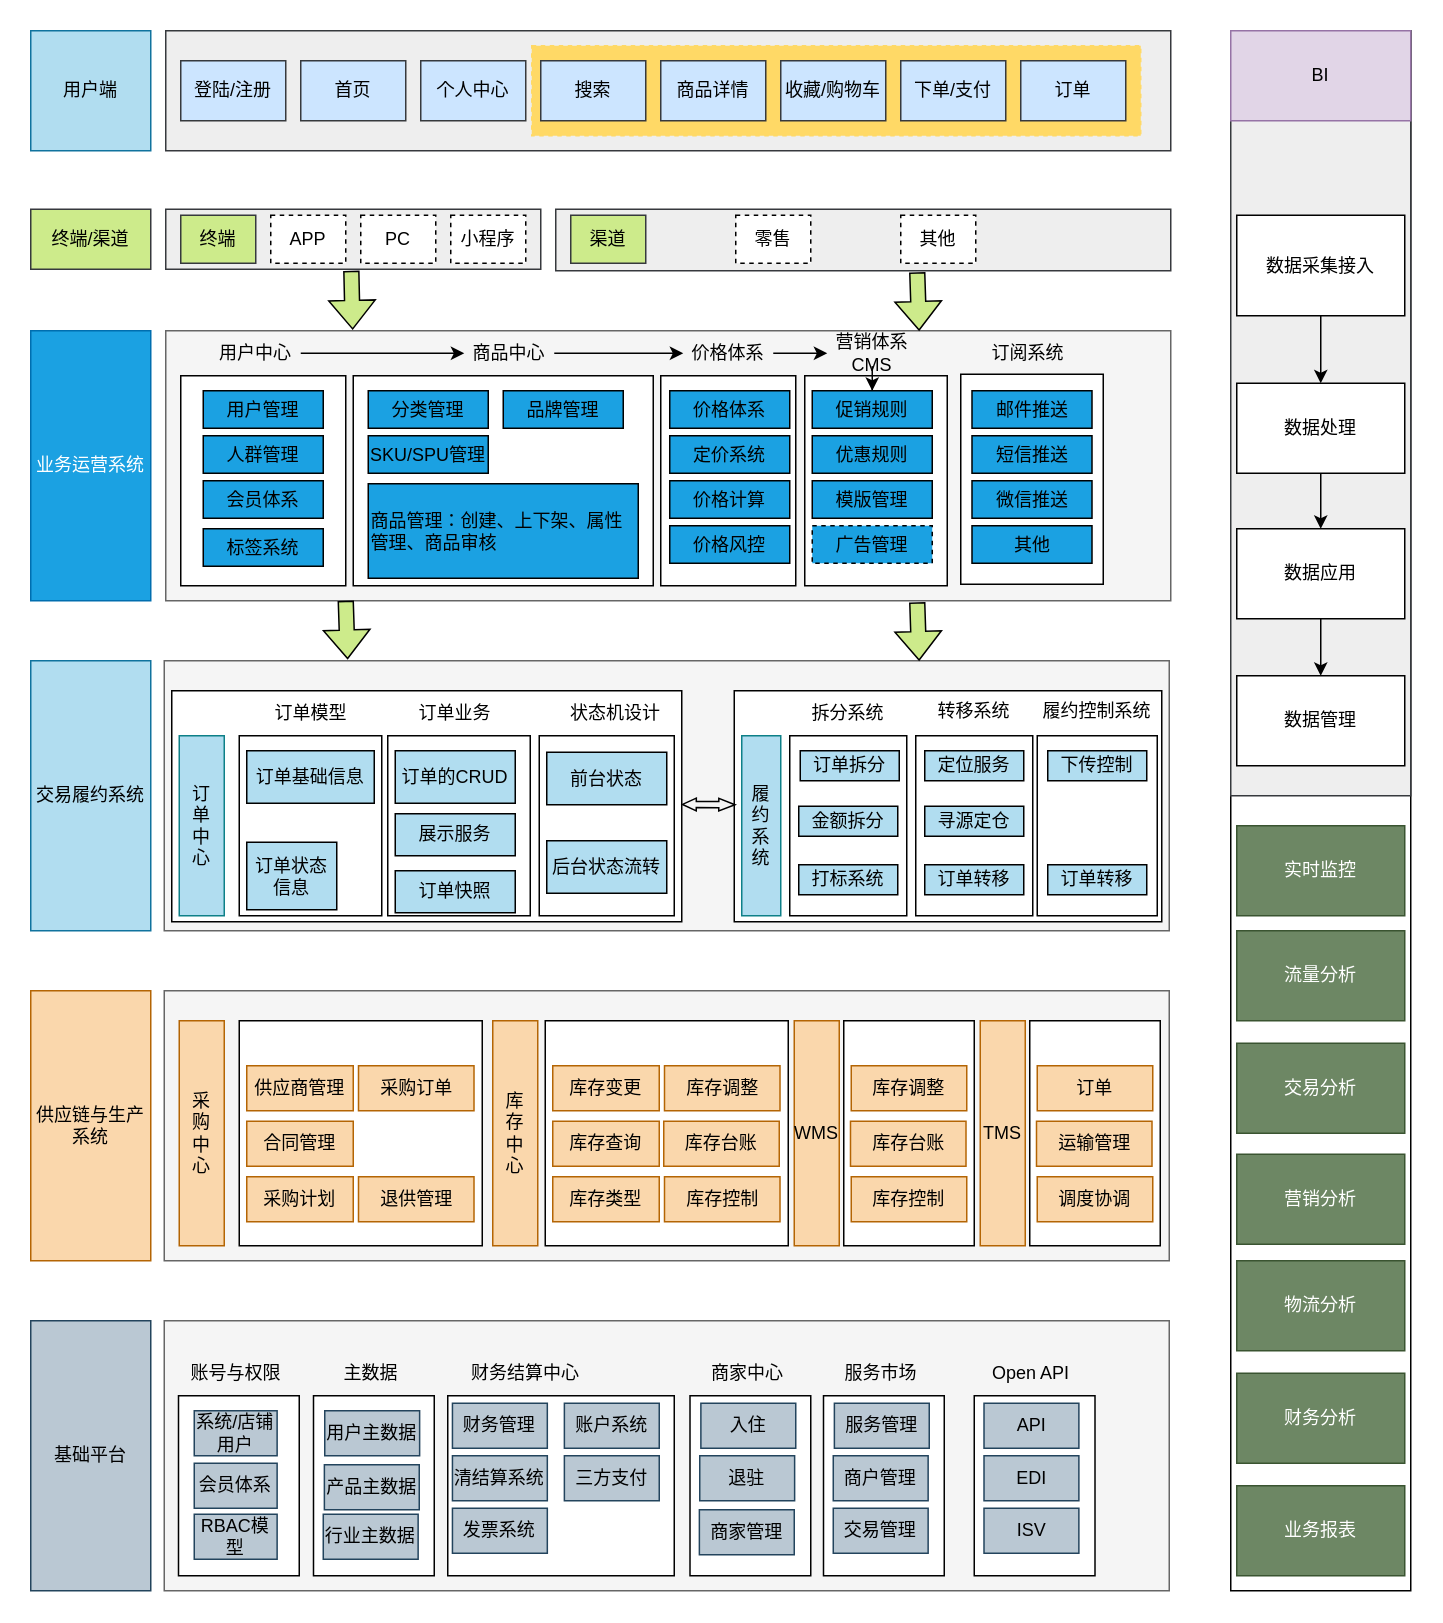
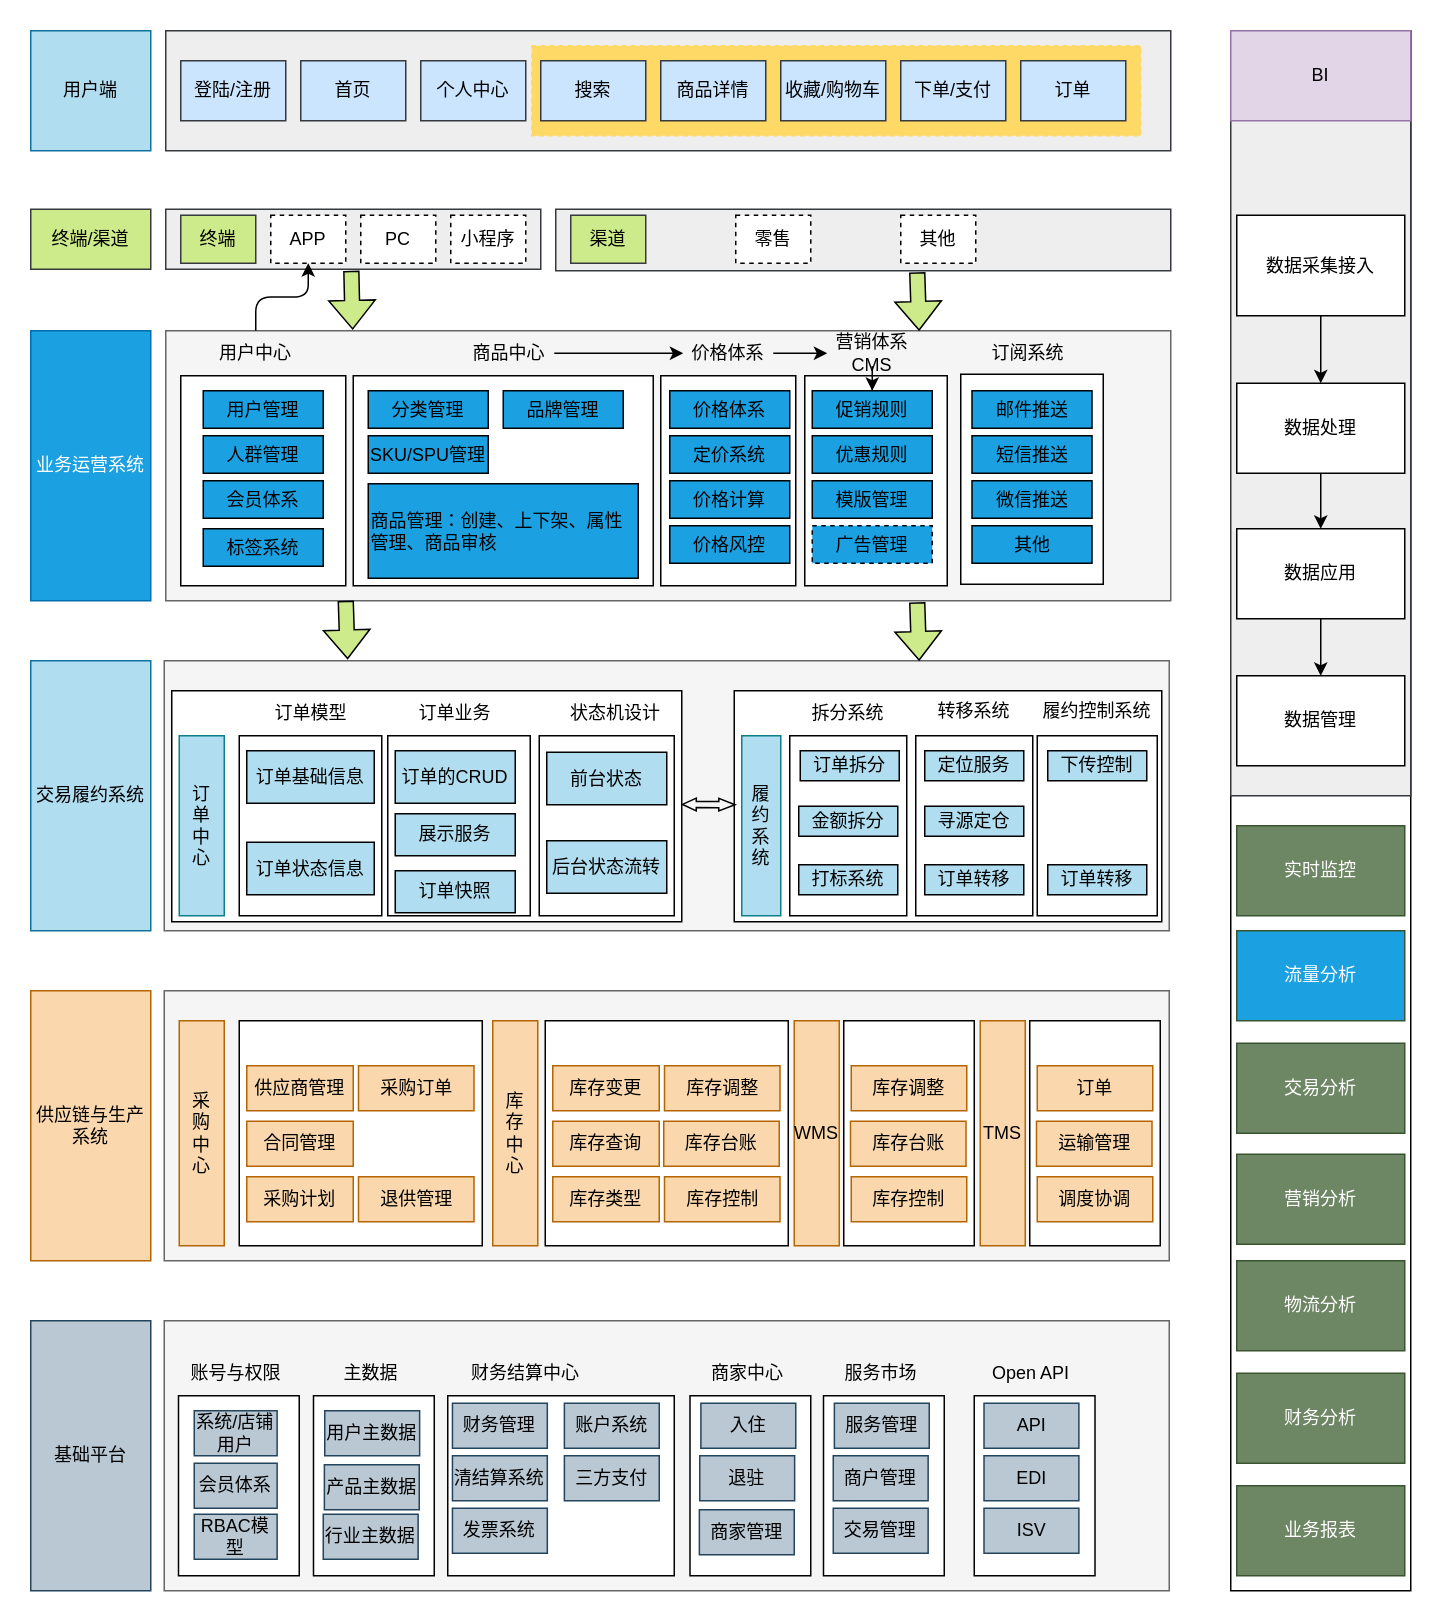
(377, 353) -> (277, 297)
(292, 876) -> (311, 869)
(1321, 976) -> (1321, 976)
